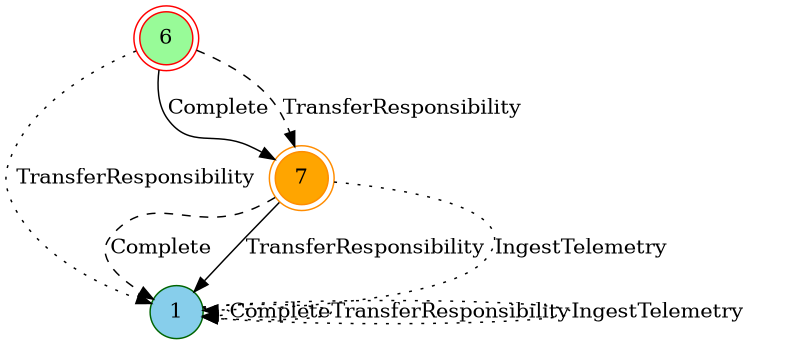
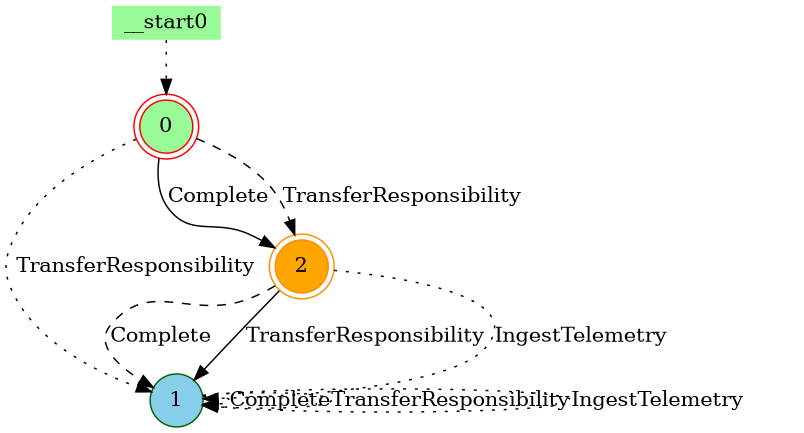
none -> (166, 23)
(166, 38) -> (166, 127)
(302, 178) -> (302, 266)
